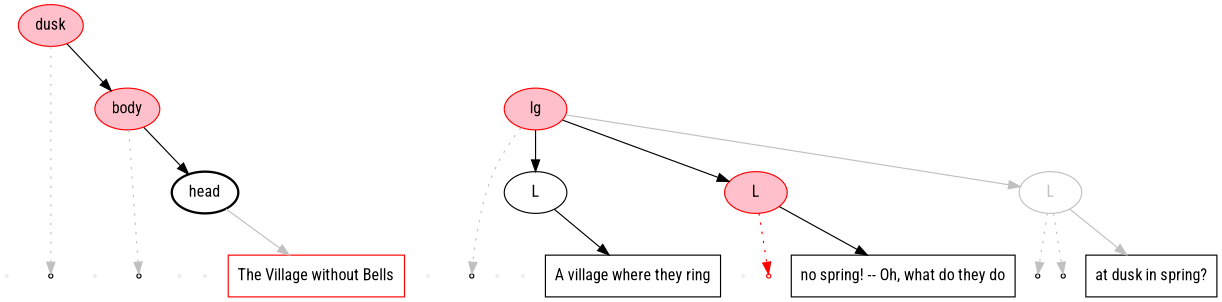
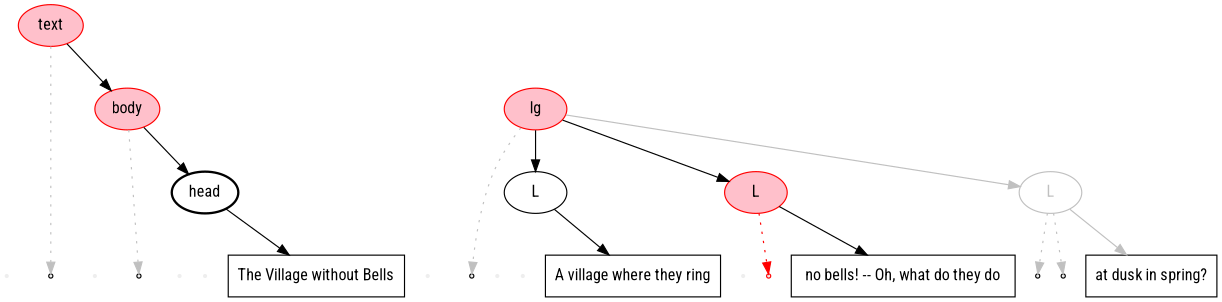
(51, 26) -> (51, 26)
(253, 229) -> (253, 229)
(316, 276) -> (316, 276)
(903, 276) -> (903, 276)
